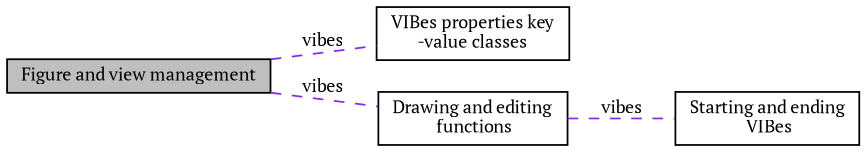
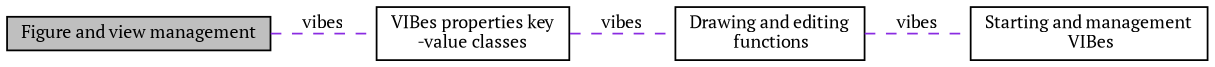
(324, 100) -> (622, 34)
(767, 118) -> (1089, 34)
